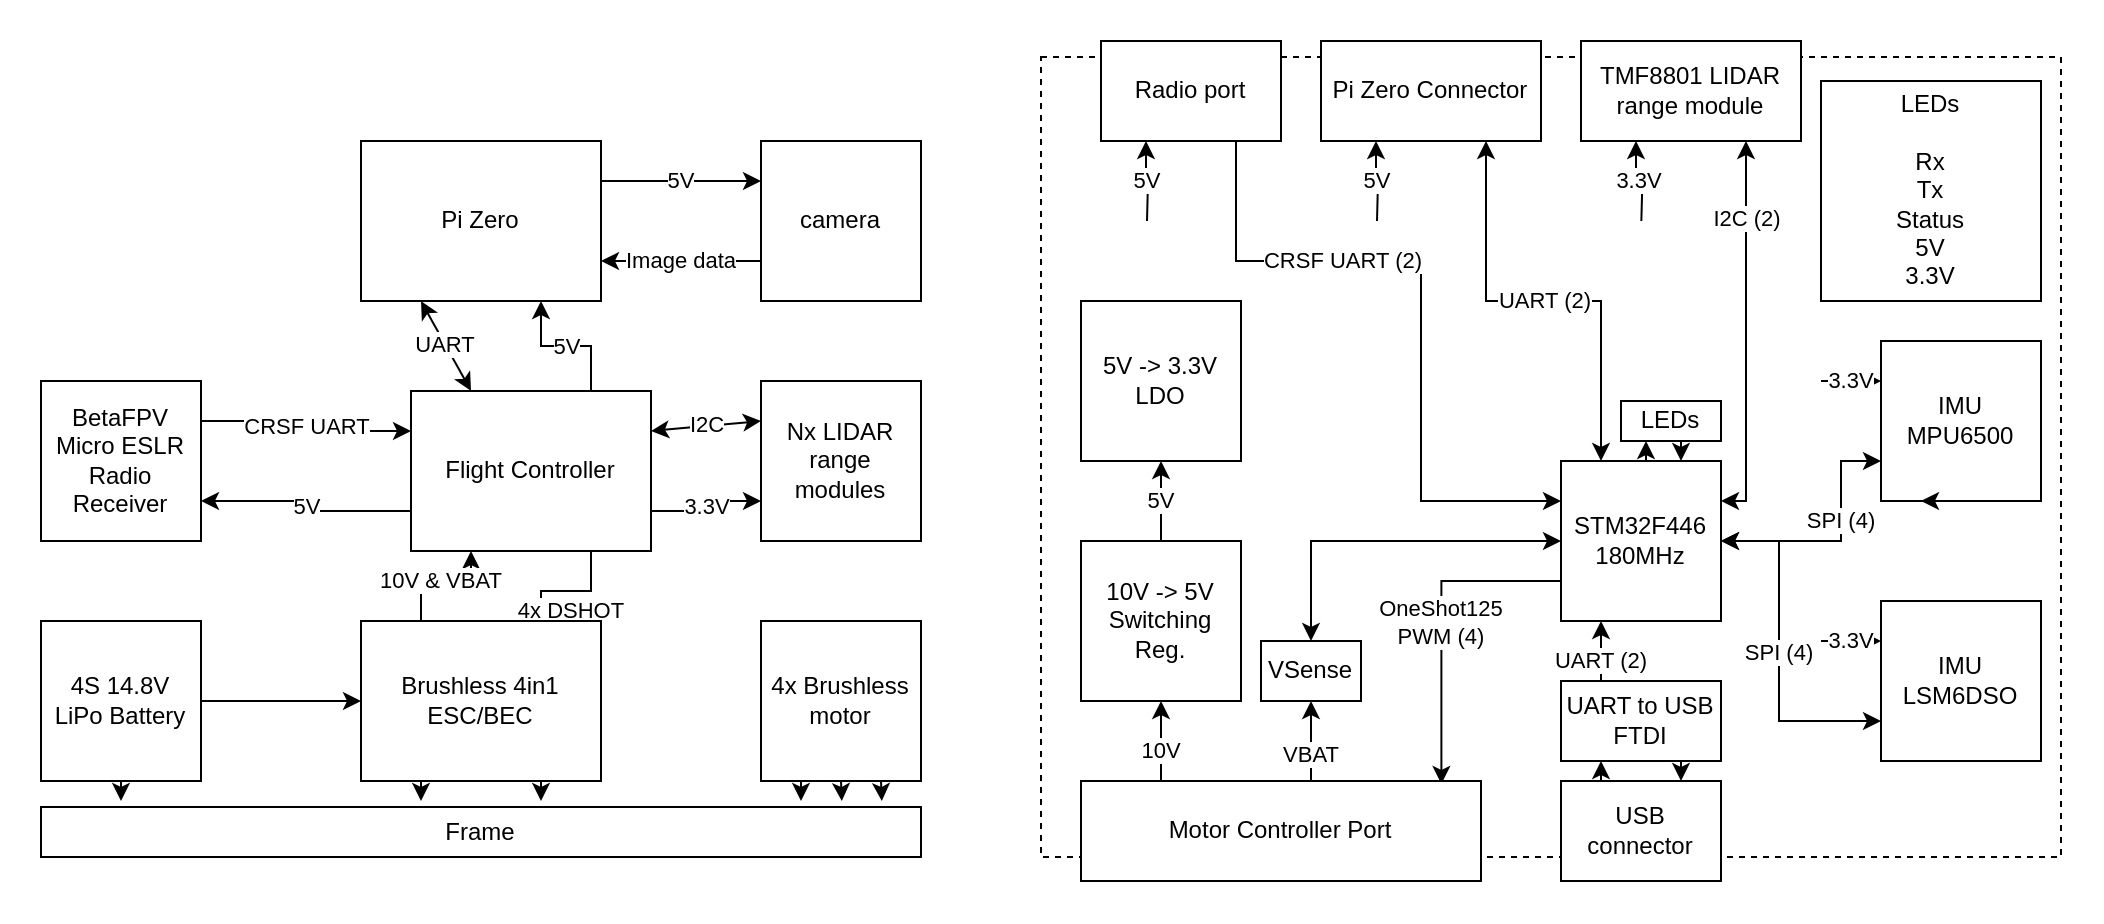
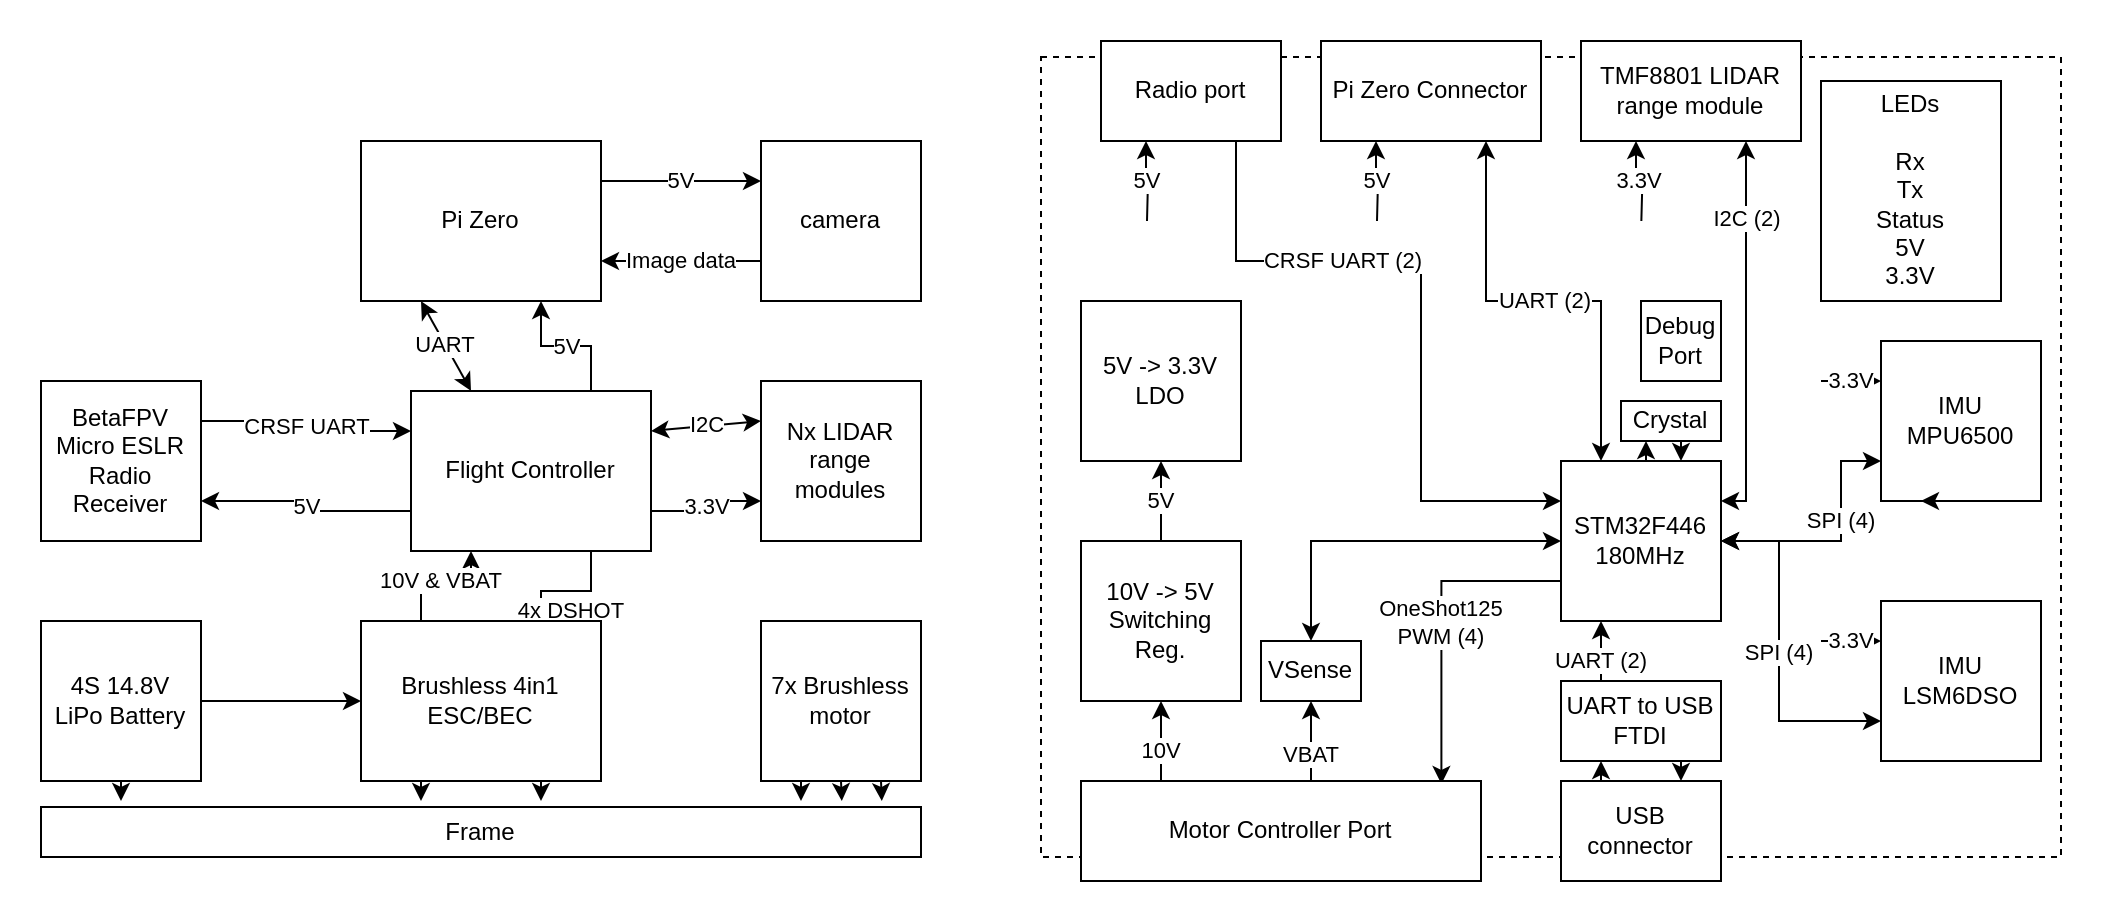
(1931, 191) -> (1911, 191)
none -> (1681, 341)
(1671, 421) -> (1671, 421)
(841, 701) -> (841, 701)
